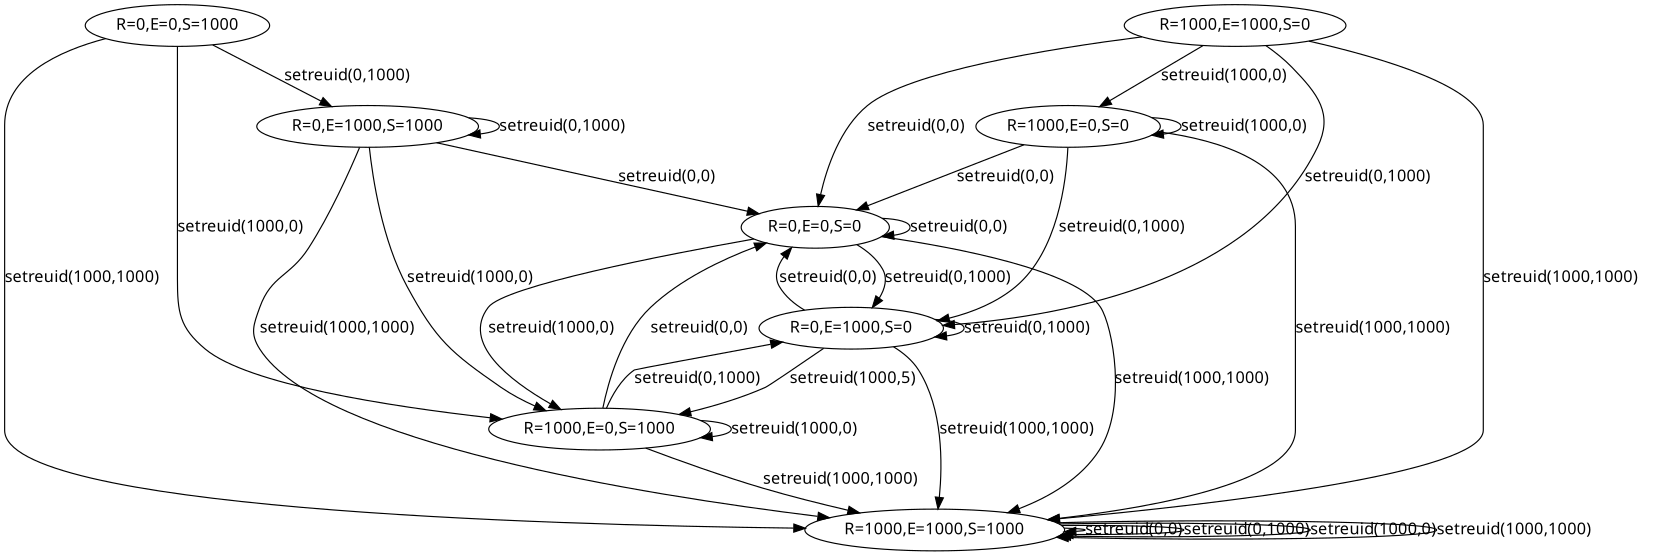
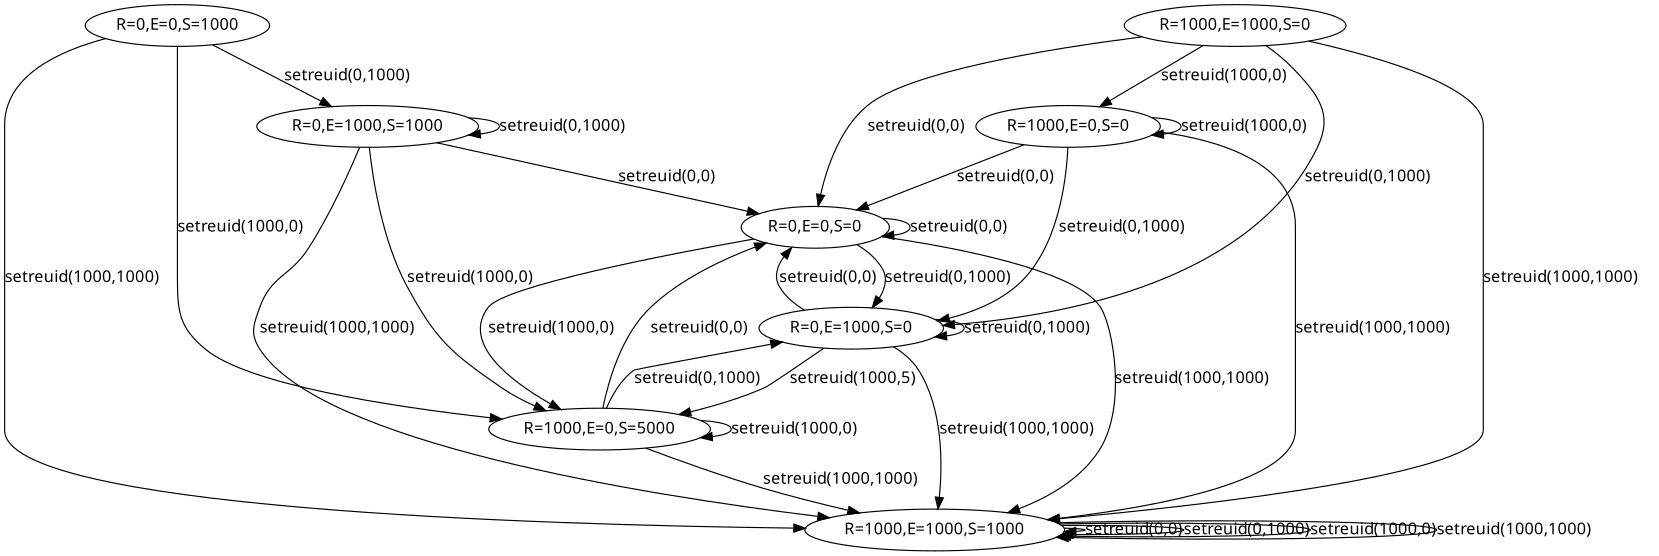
(600, 429) -> (600, 429)
